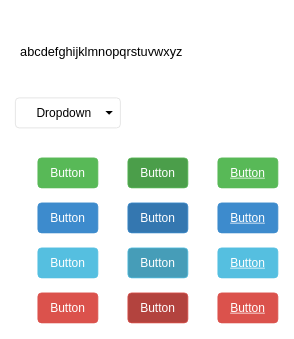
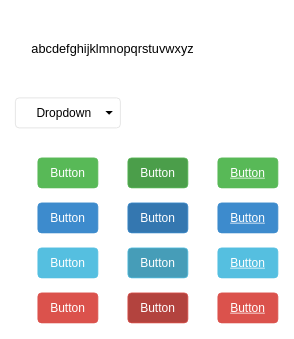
(102, 53) -> (113, 49)
